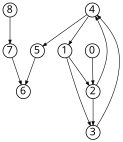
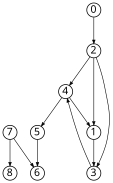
(10, 29) -> (10, 151)
(78, 70) -> (94, 90)
